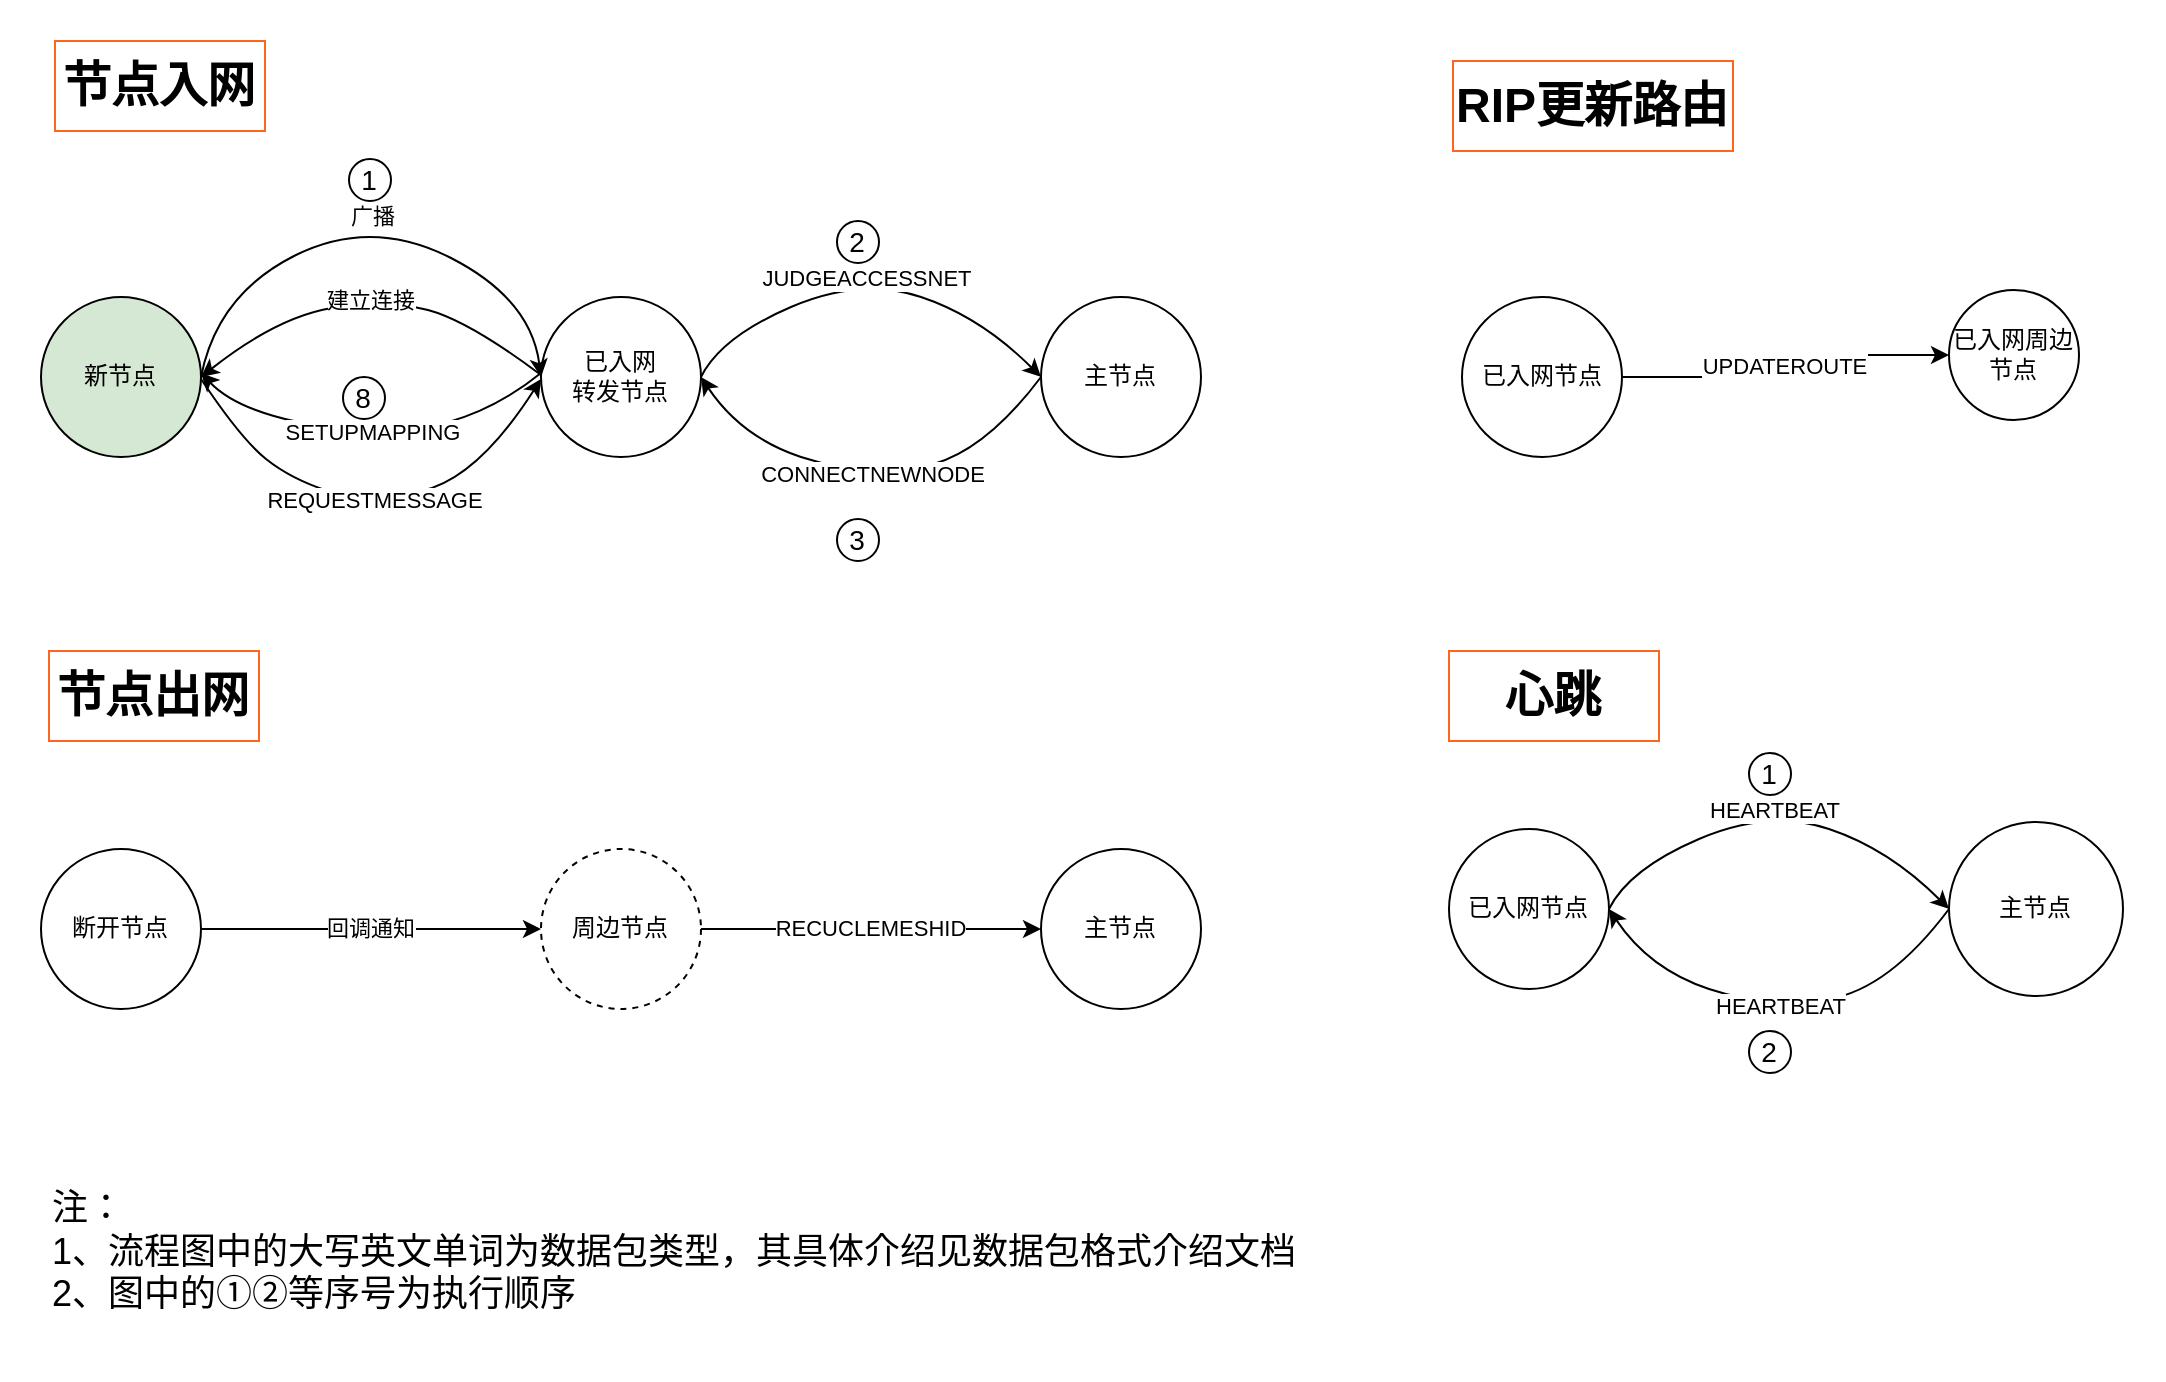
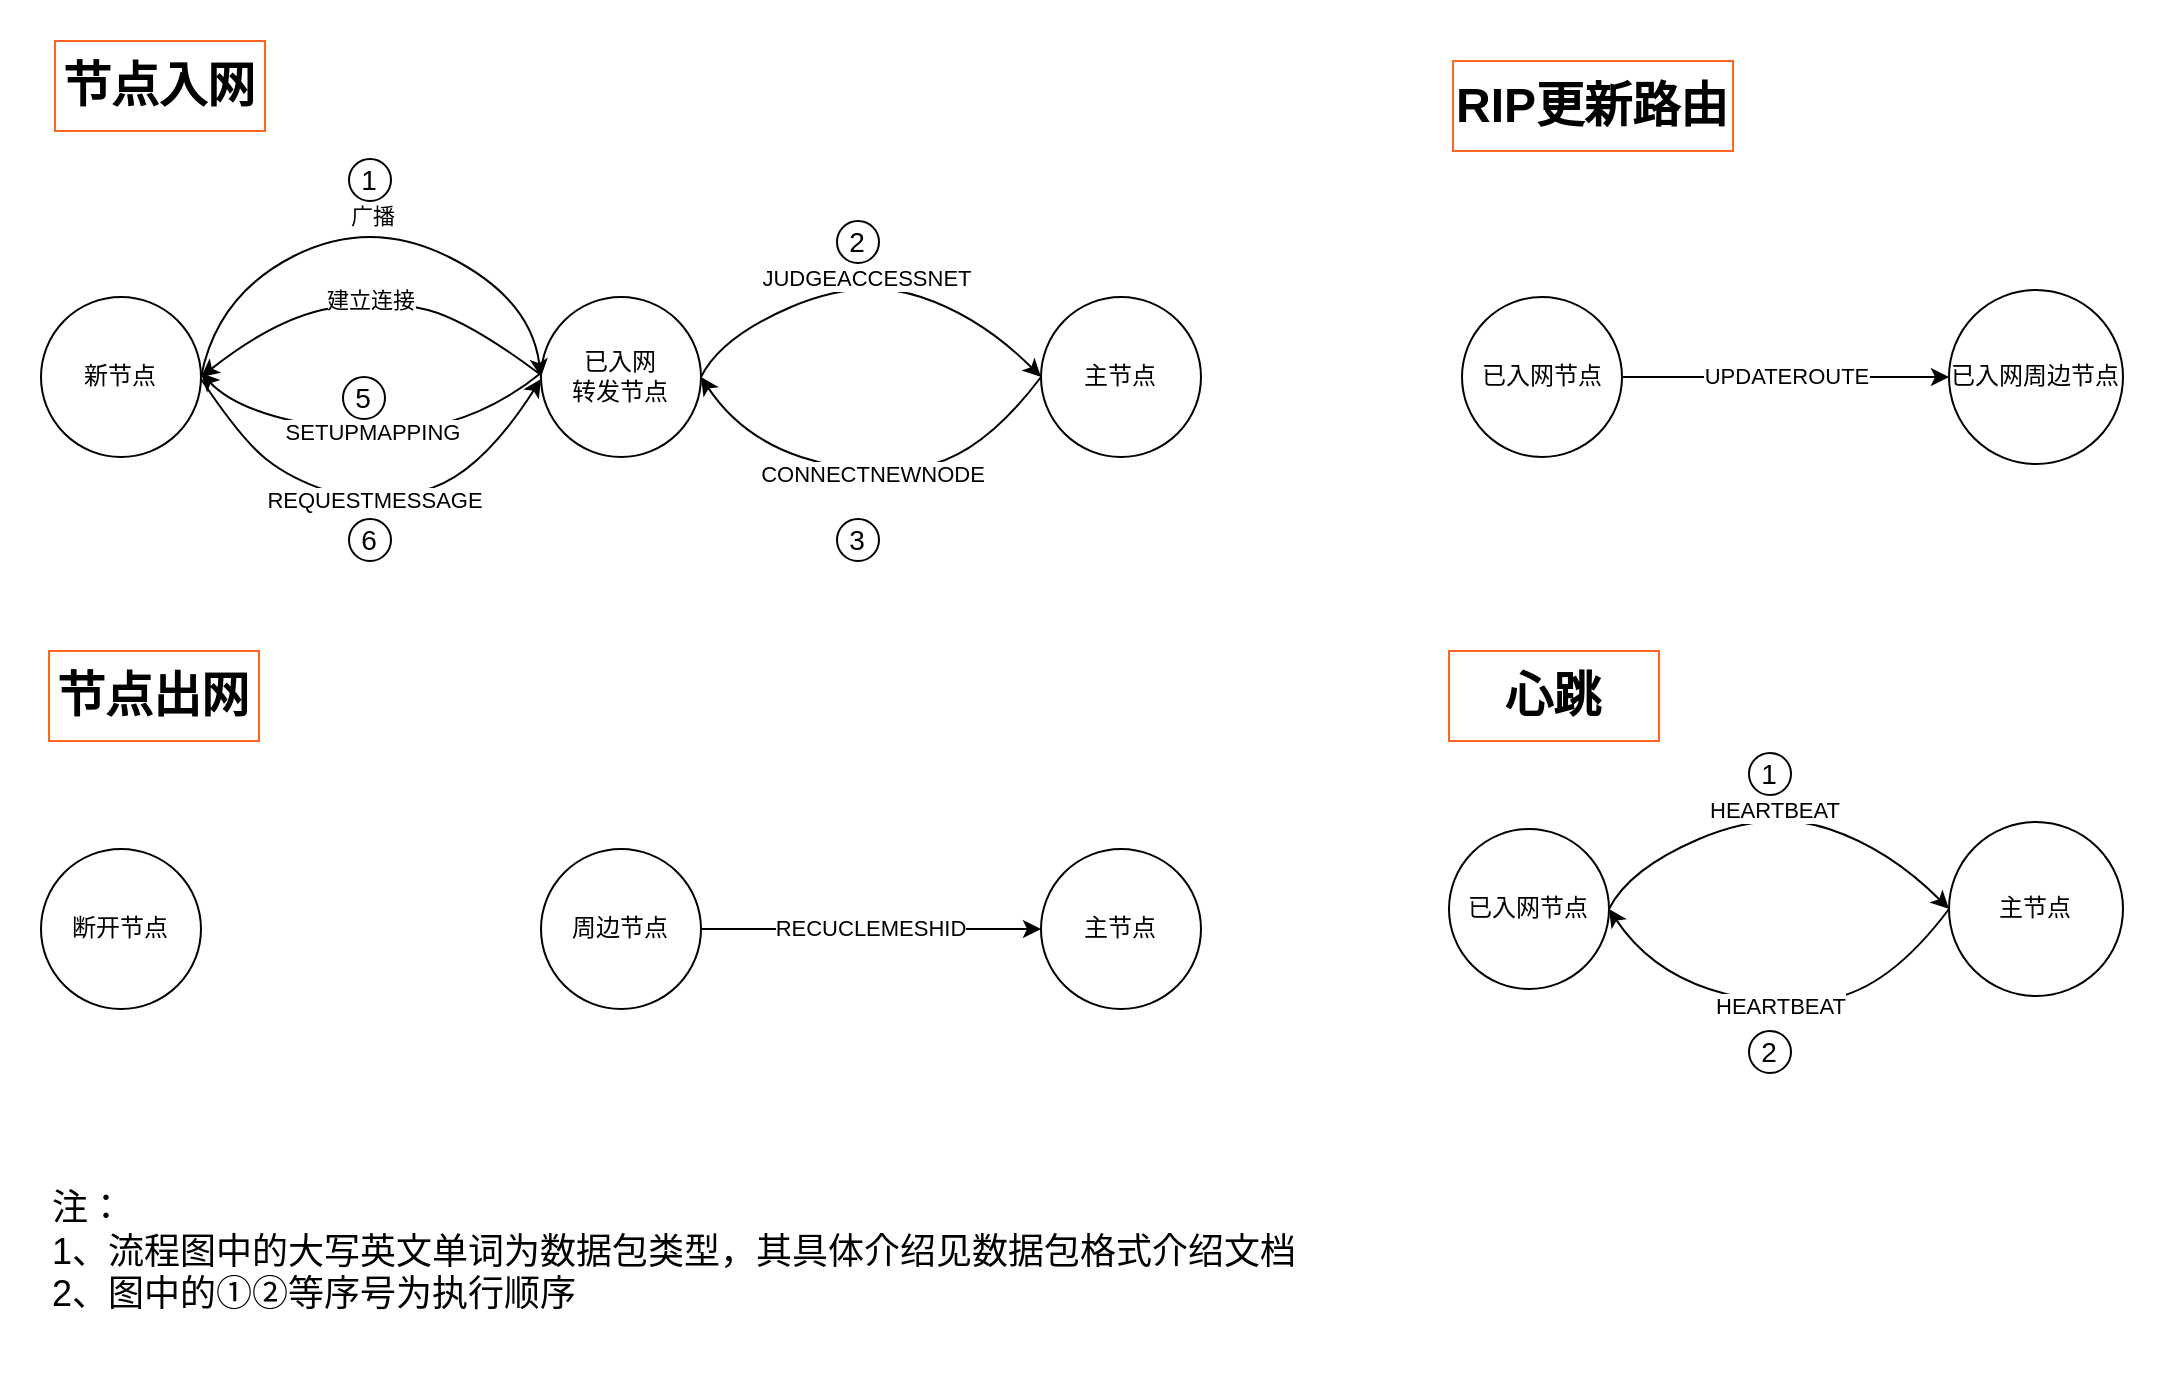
(2014, 355) -> (2036, 377)
(121, 377) -> (121, 377)
(364, 399) -> (364, 399)
none -> (370, 540)
(364, 929) -> none
(621, 929) -> (621, 929)
